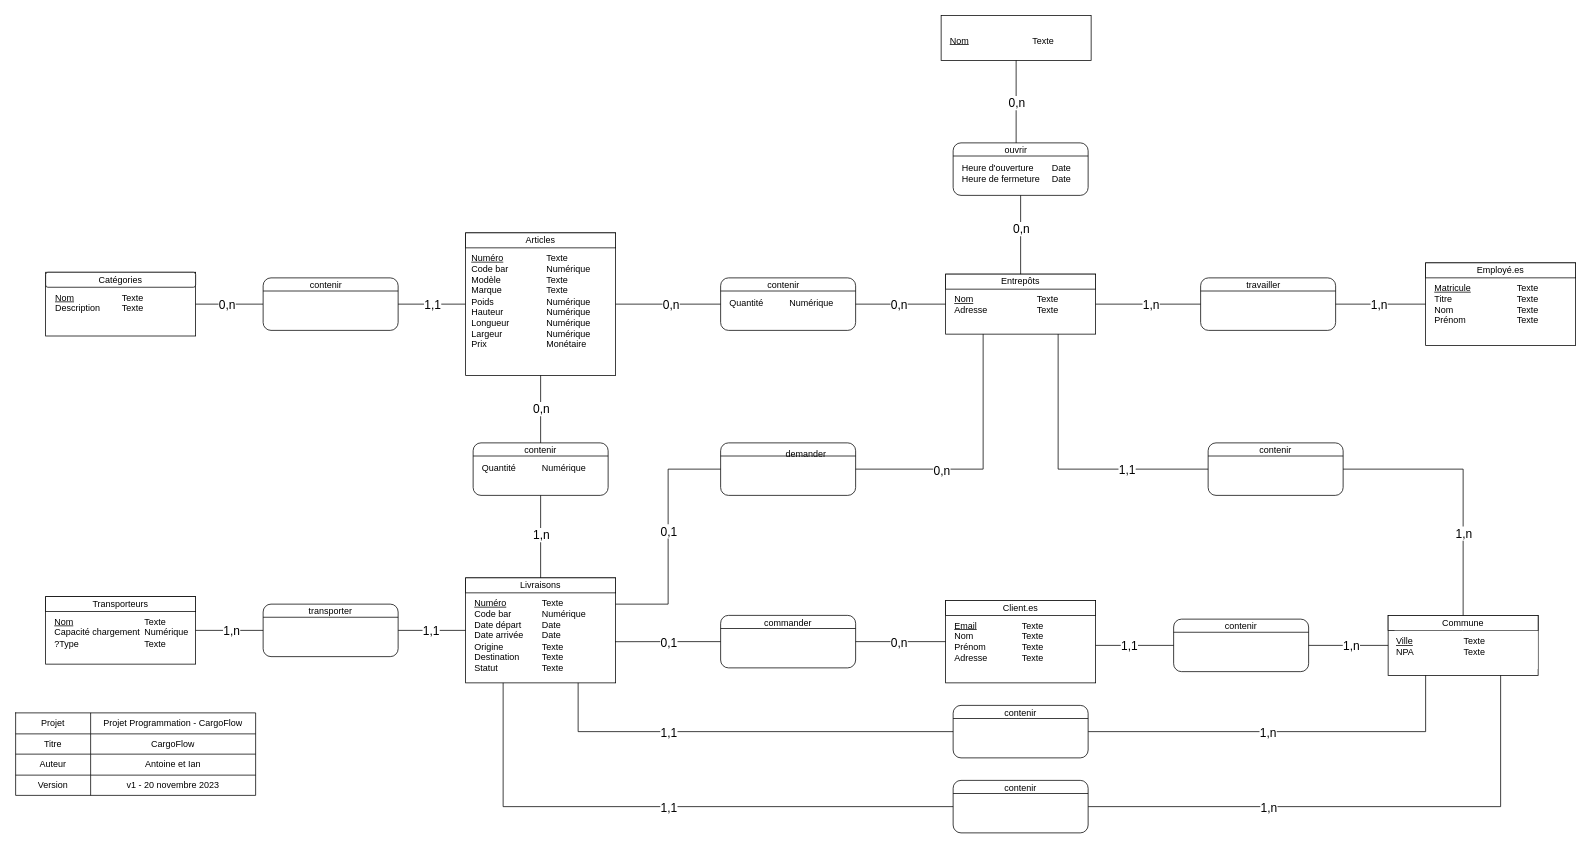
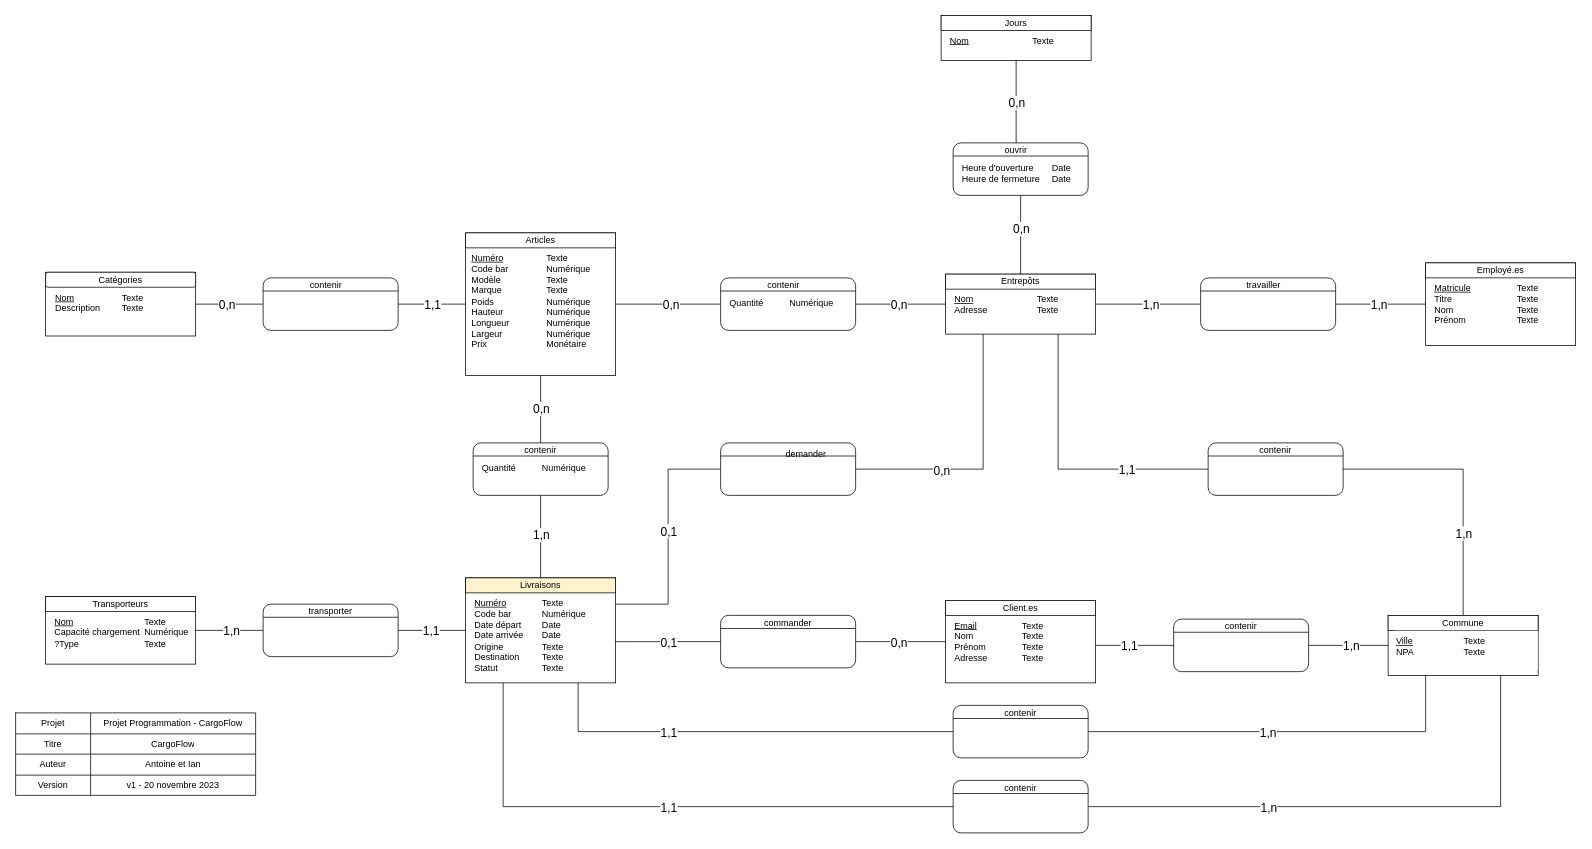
none -> (1016, 23)
(540, 585) -> (540, 585)
